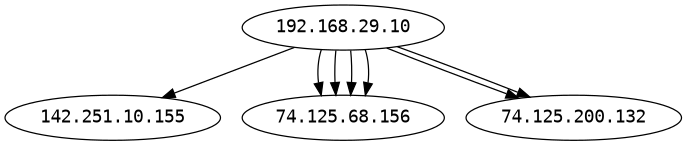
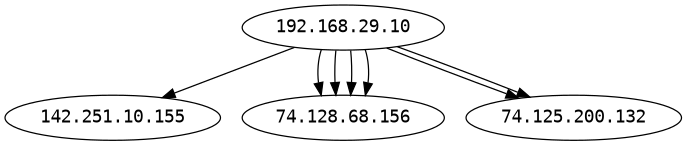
(343, 118) -> (343, 118)
